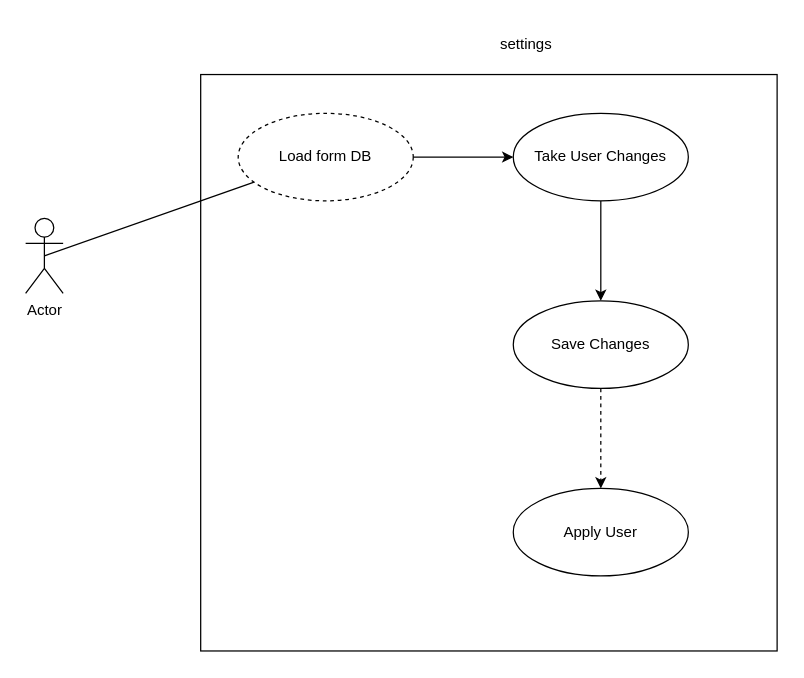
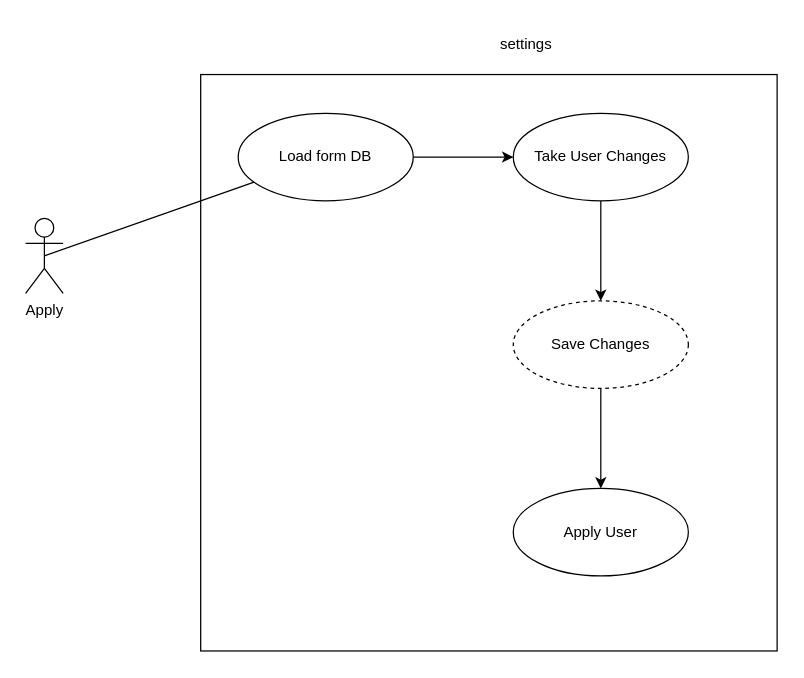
(326, 157) -> (326, 157)
(45, 311) -> (45, 311)
(601, 344) -> (601, 344)
(601, 433) -> (601, 433)
